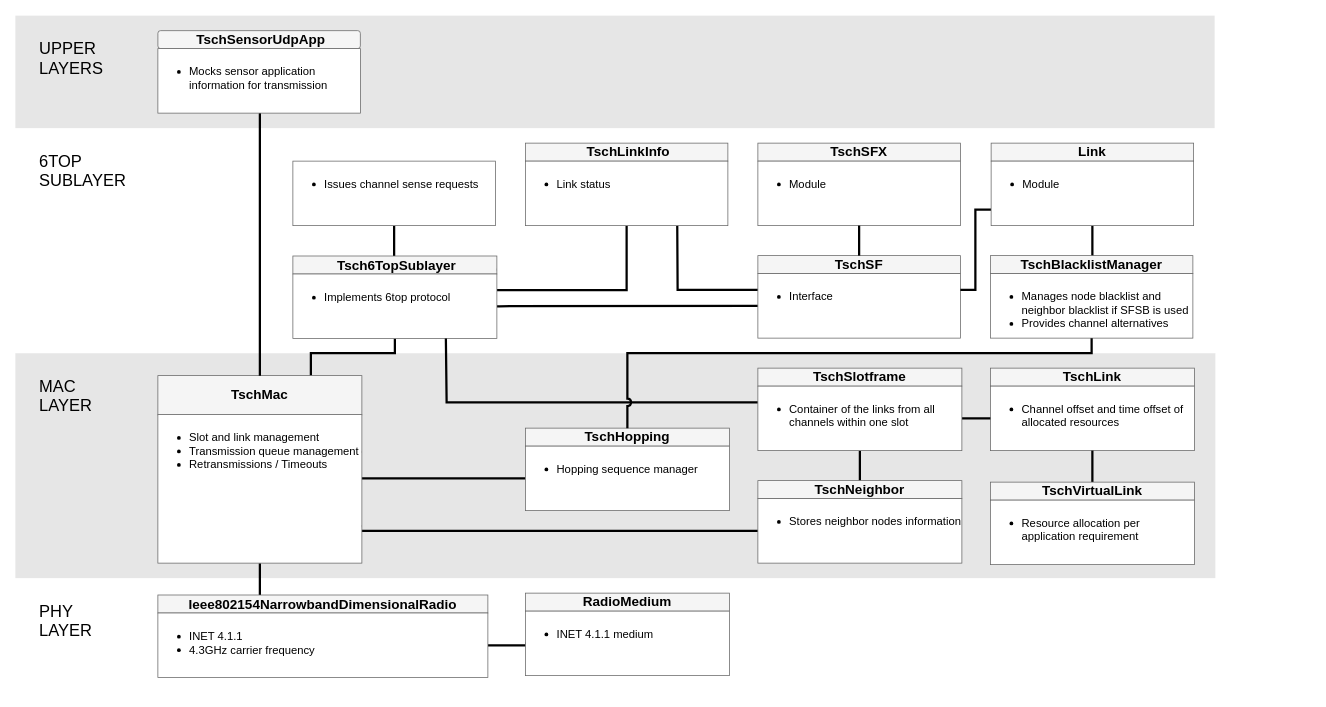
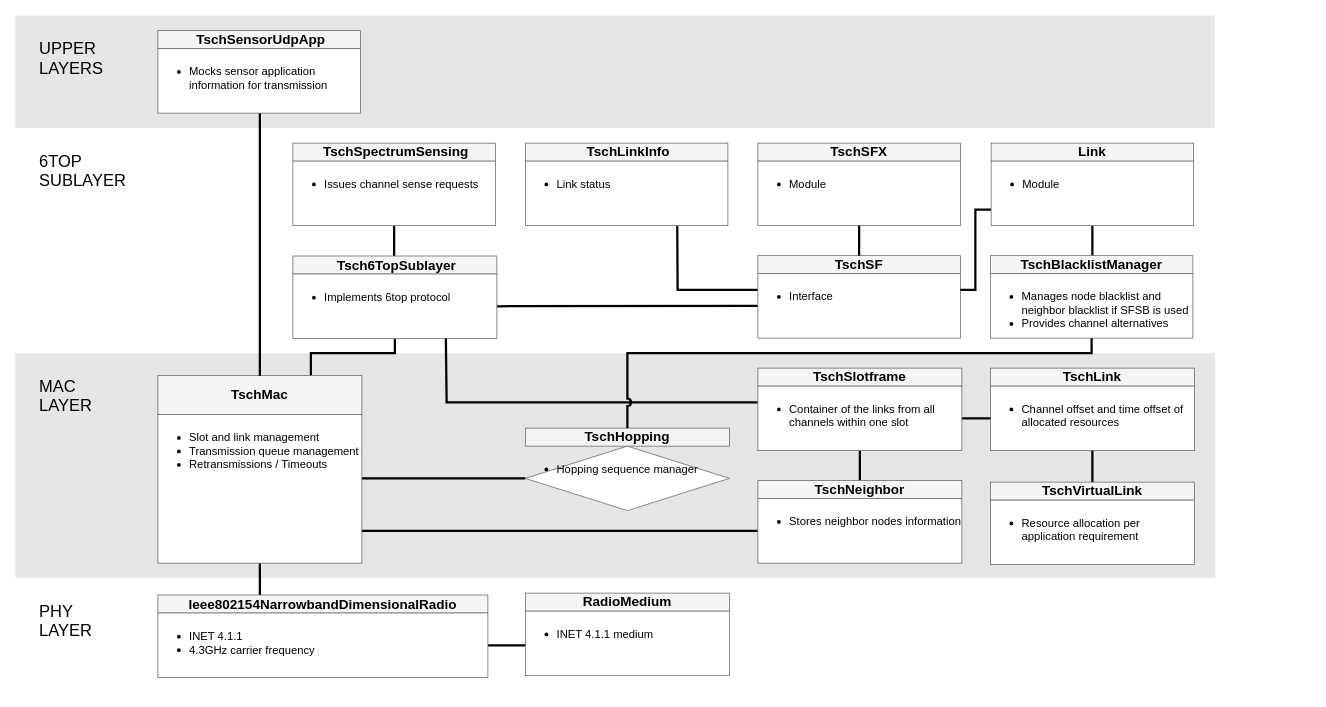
(259, 39) -> (259, 39)
none -> (394, 152)
(593, 290) -> none
(627, 478) -> (627, 478)
